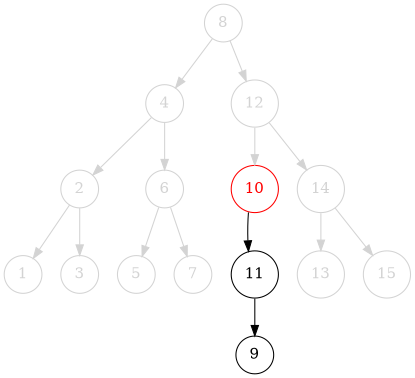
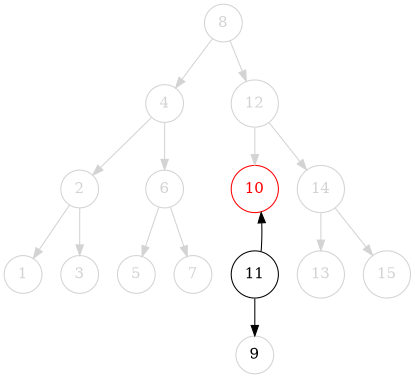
(248, 227) -> (262, 237)
(255, 355) -> (255, 355)
